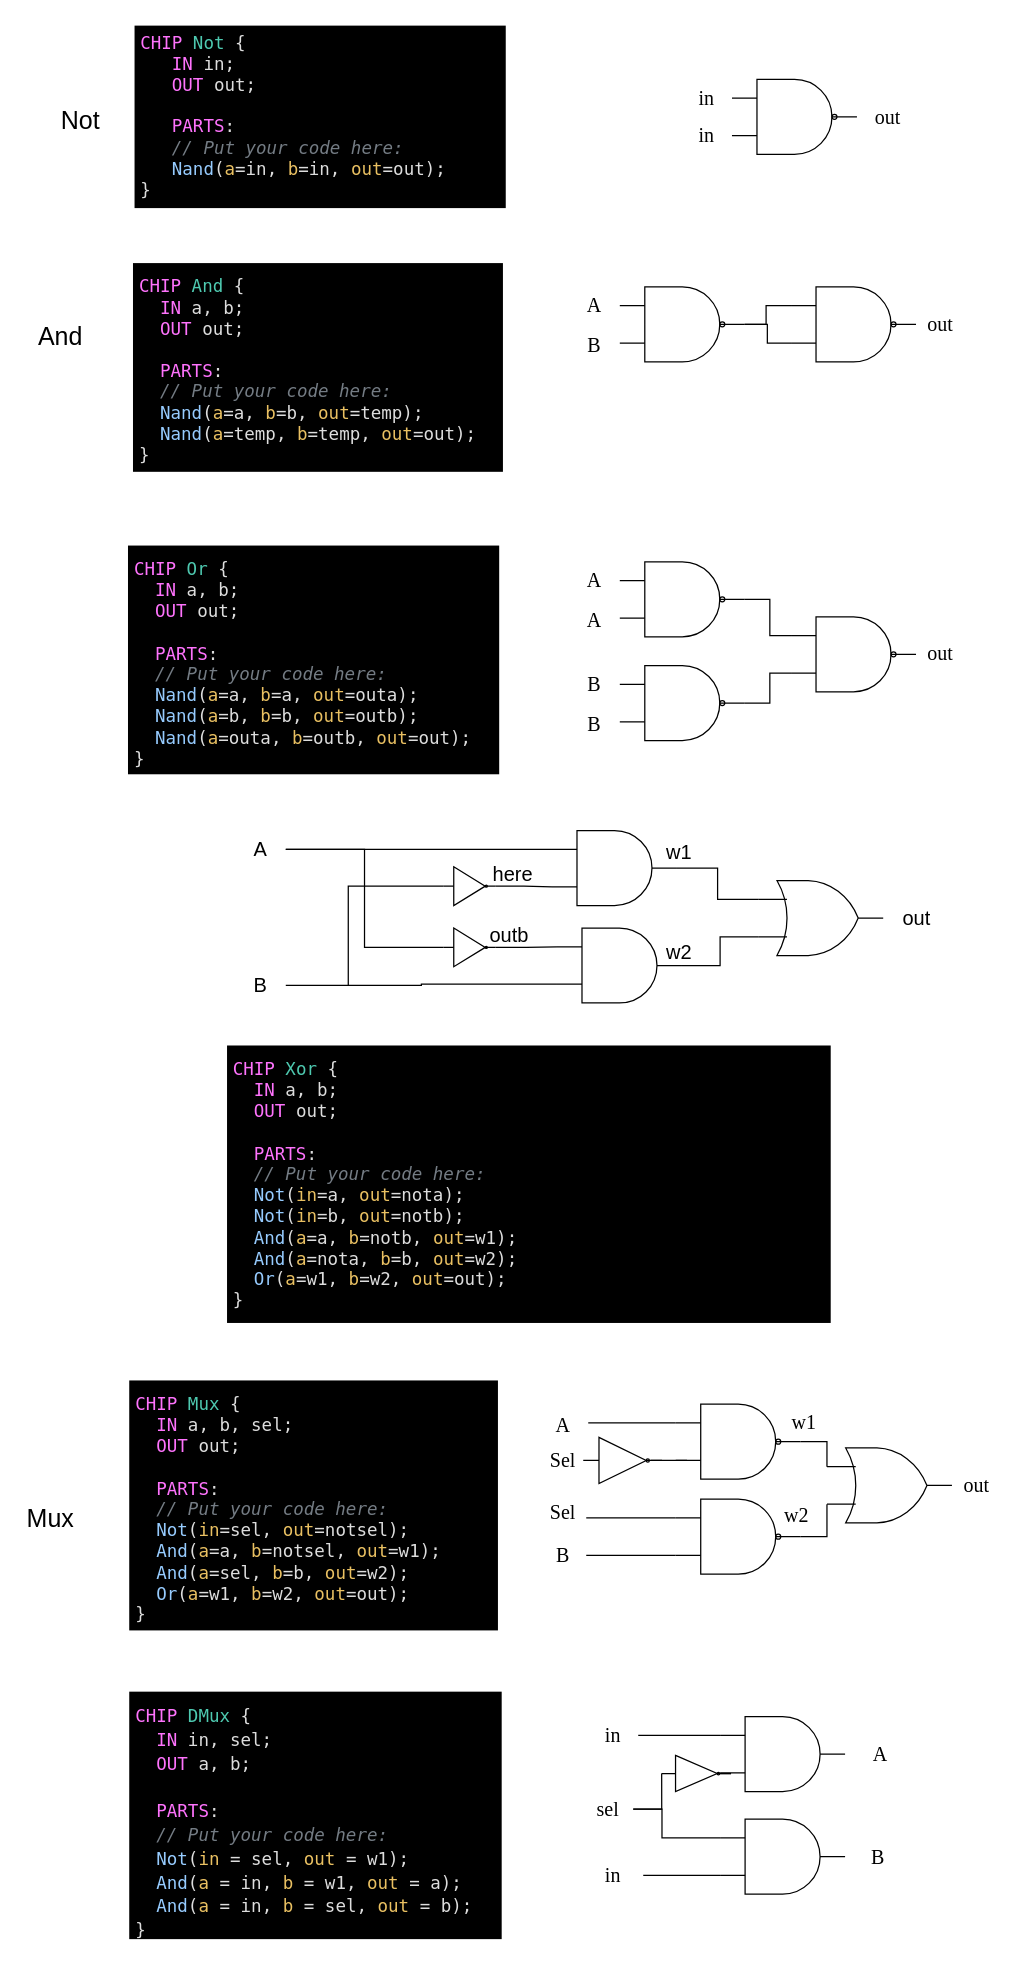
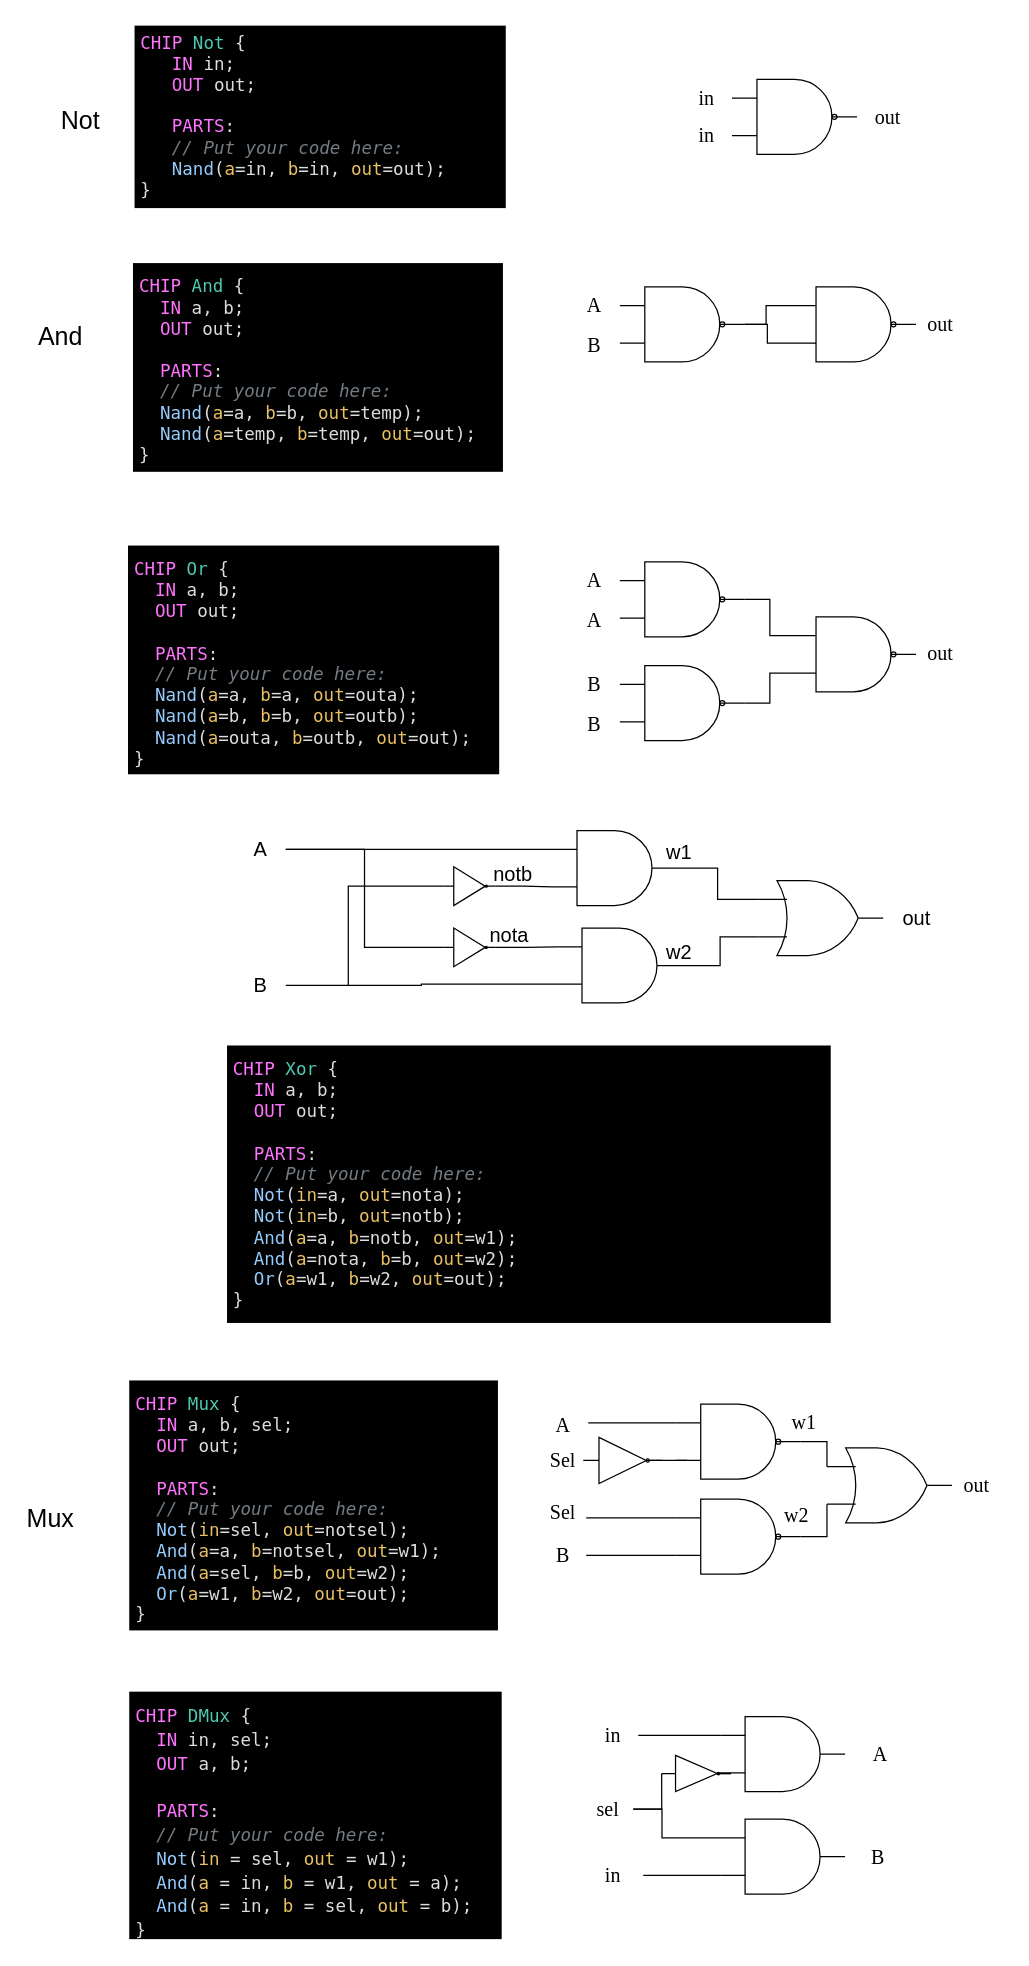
(513, 874) -> (513, 874)
(509, 936) -> (509, 936)
